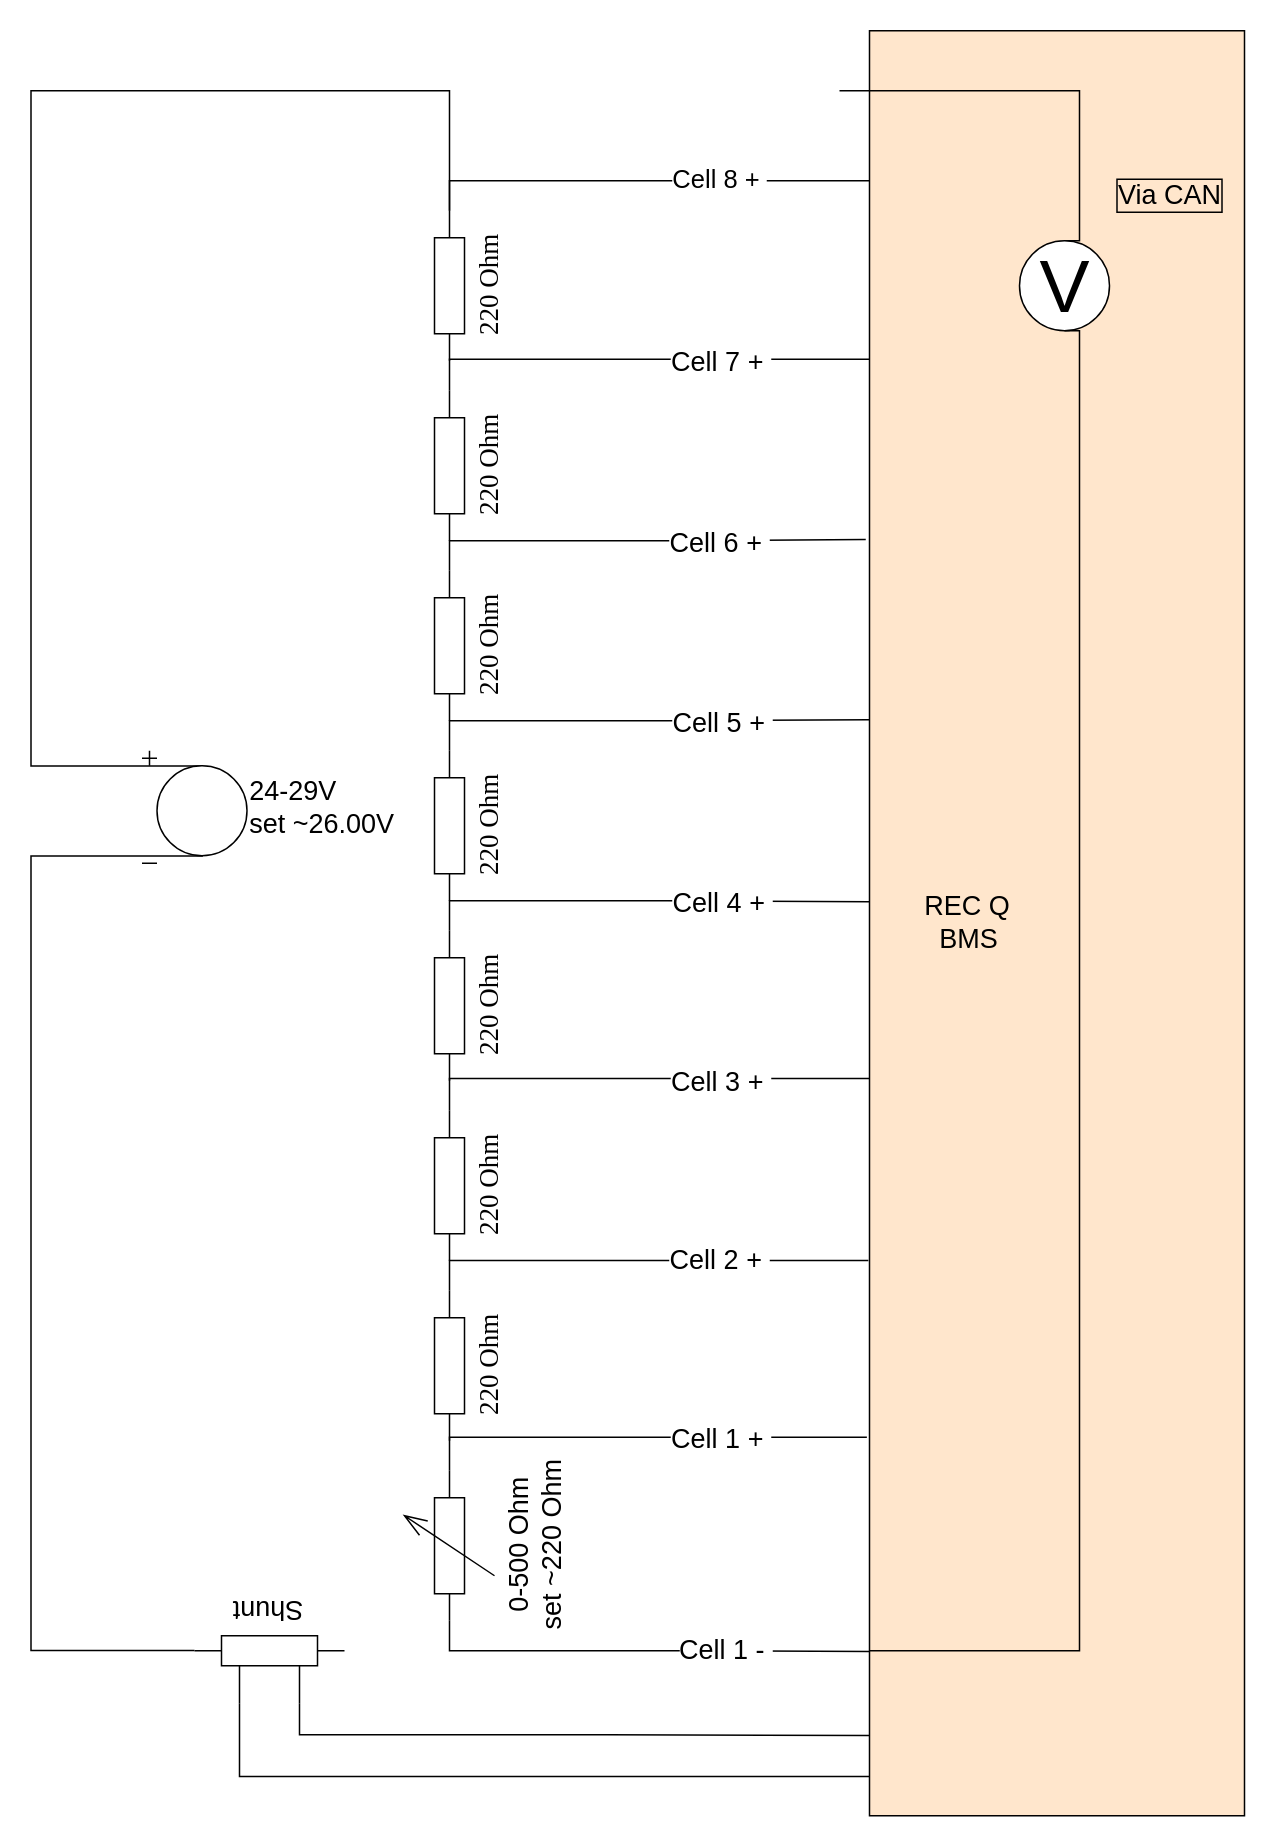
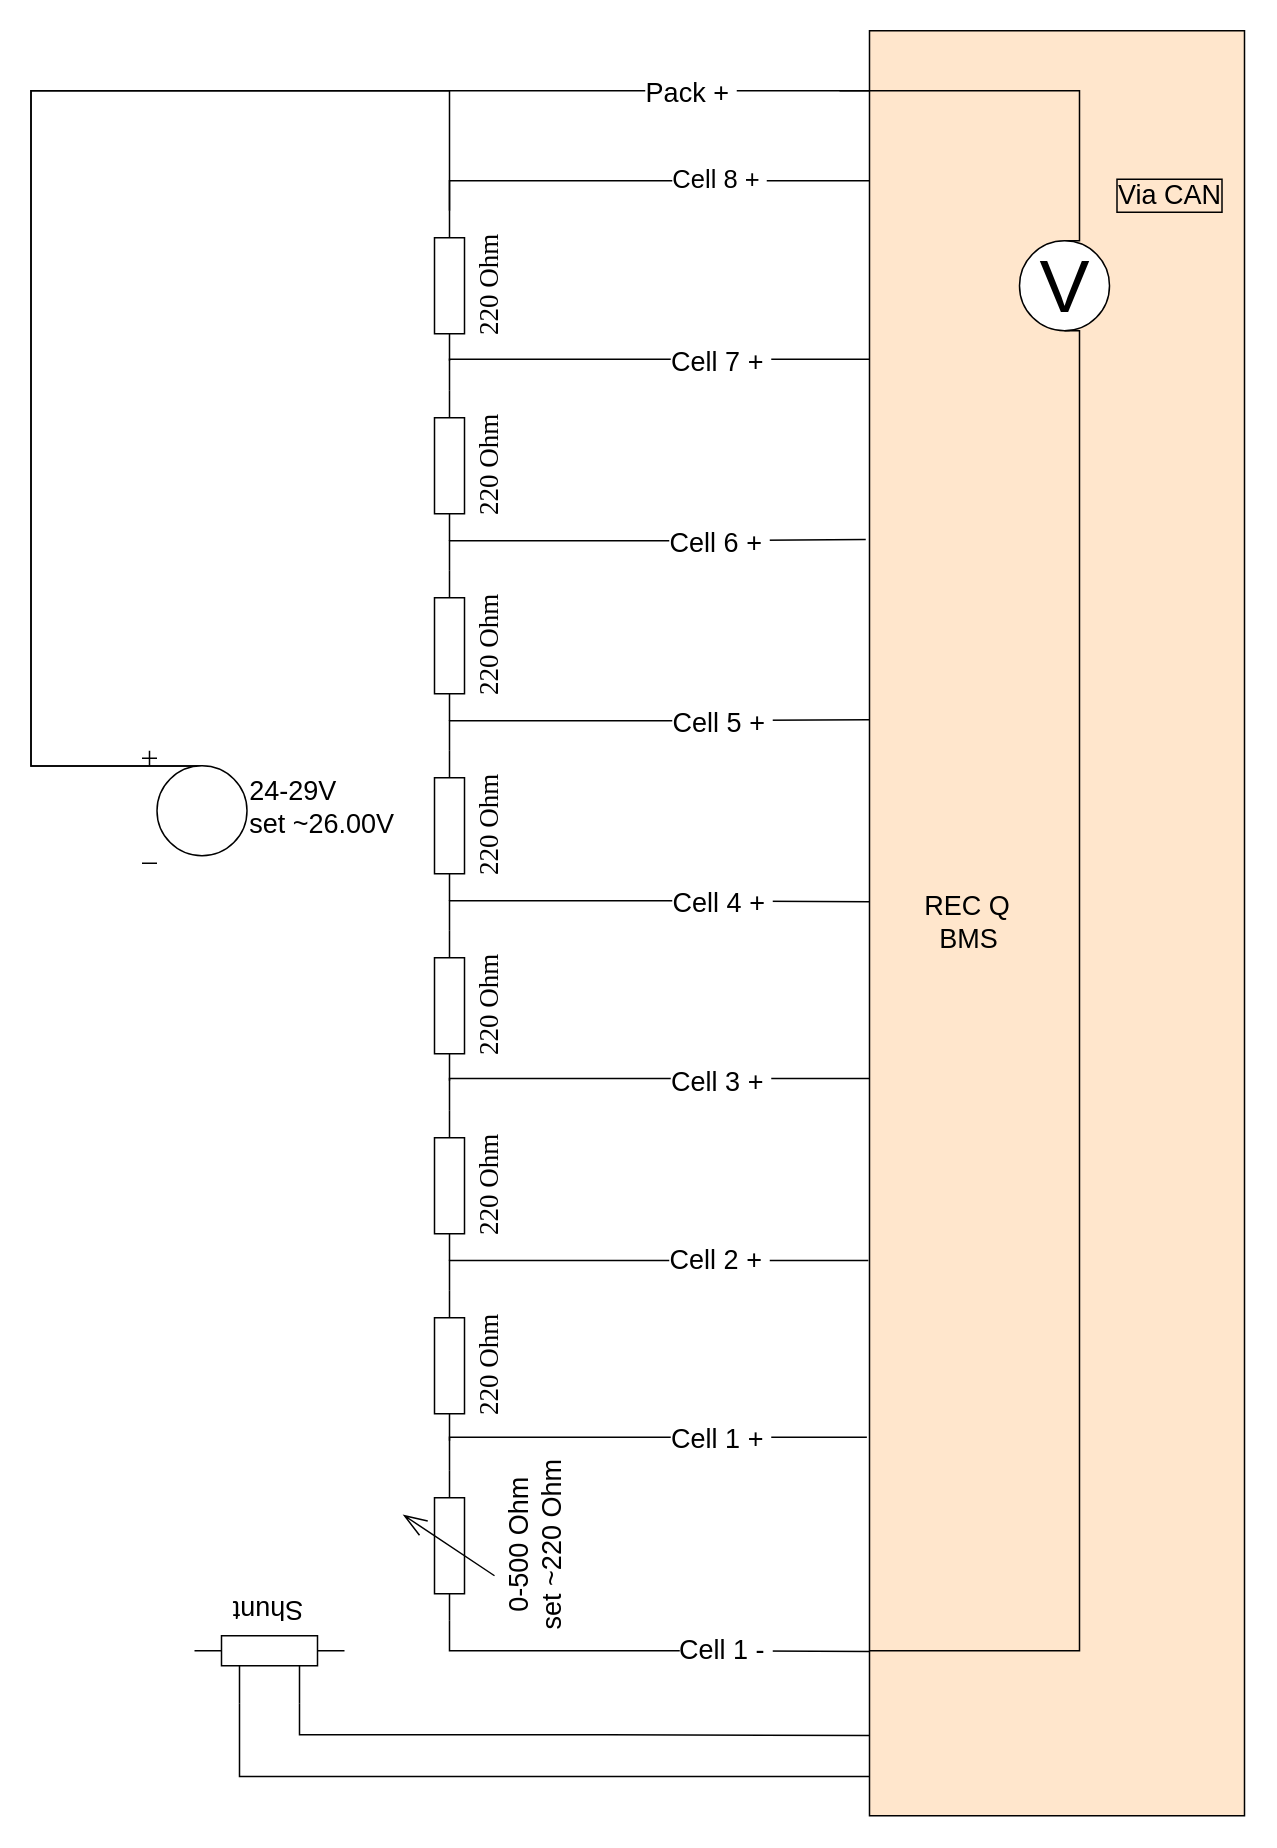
none -> (577, 91)
(31, 1250) -> none
